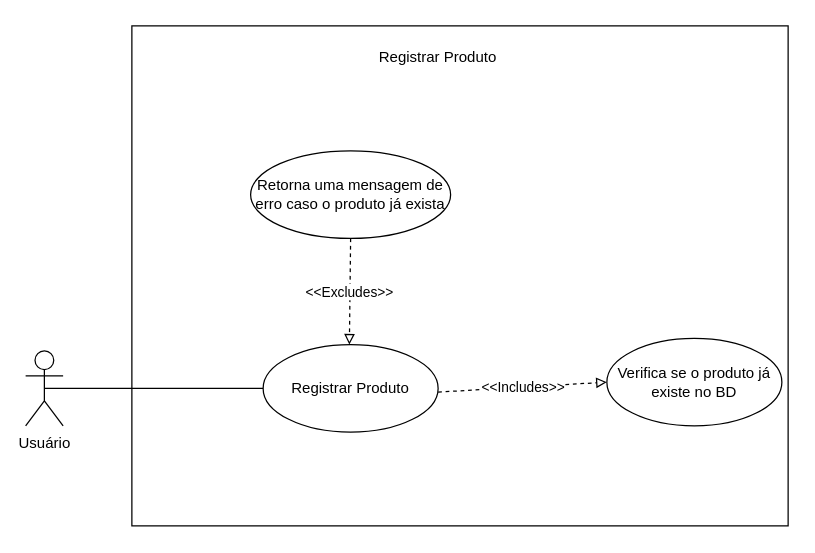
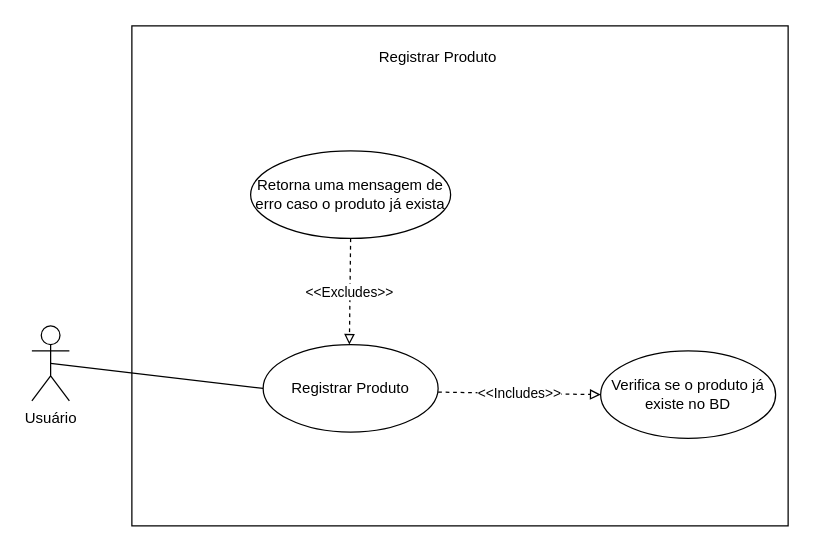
(694, 382) -> (688, 394)
(44, 388) -> (51, 363)
